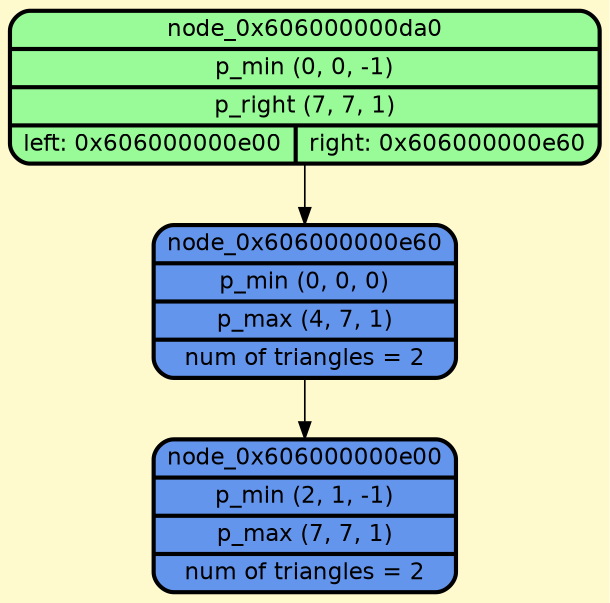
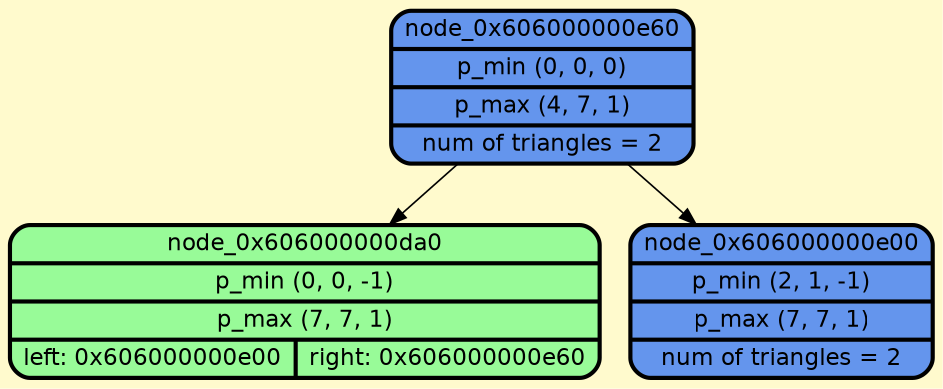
(305, 105) -> (305, 320)
(305, 186) -> (430, 189)
